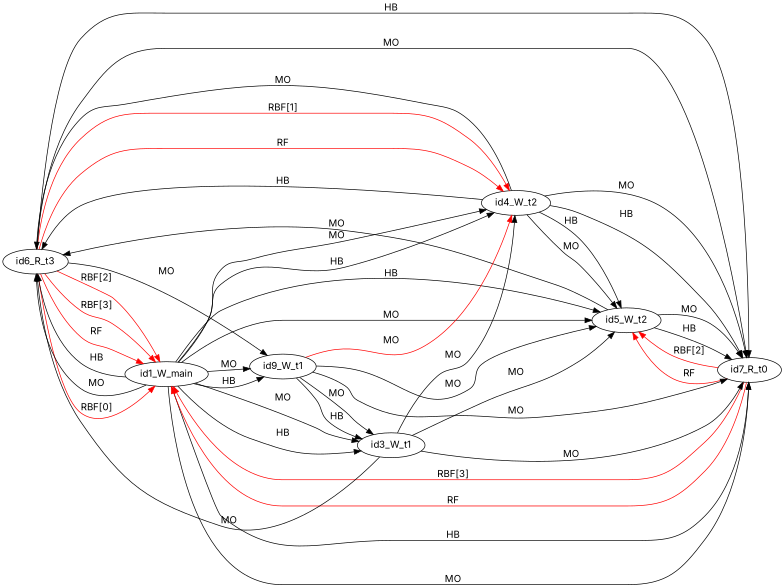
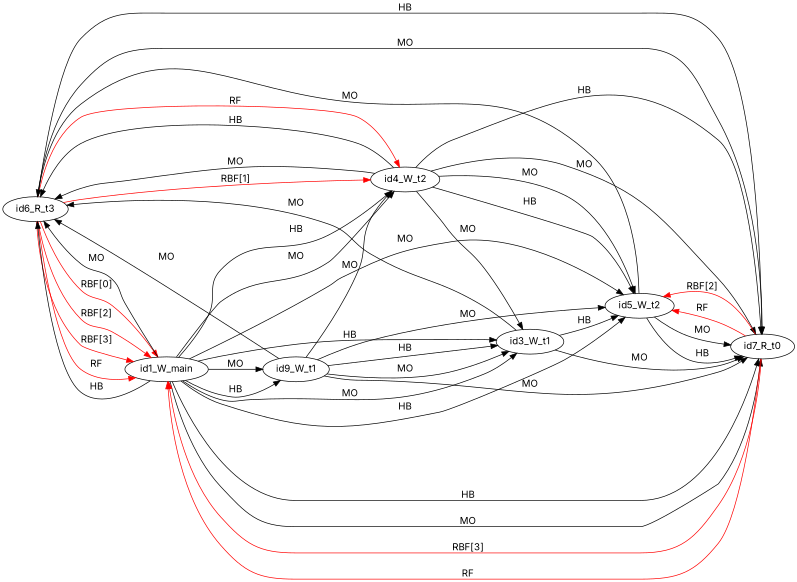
(170, 296) -> (171, 289)
(437, 337) -> (354, 280)
(481, 343) -> (472, 254)
(516, 372) -> (584, 321)
